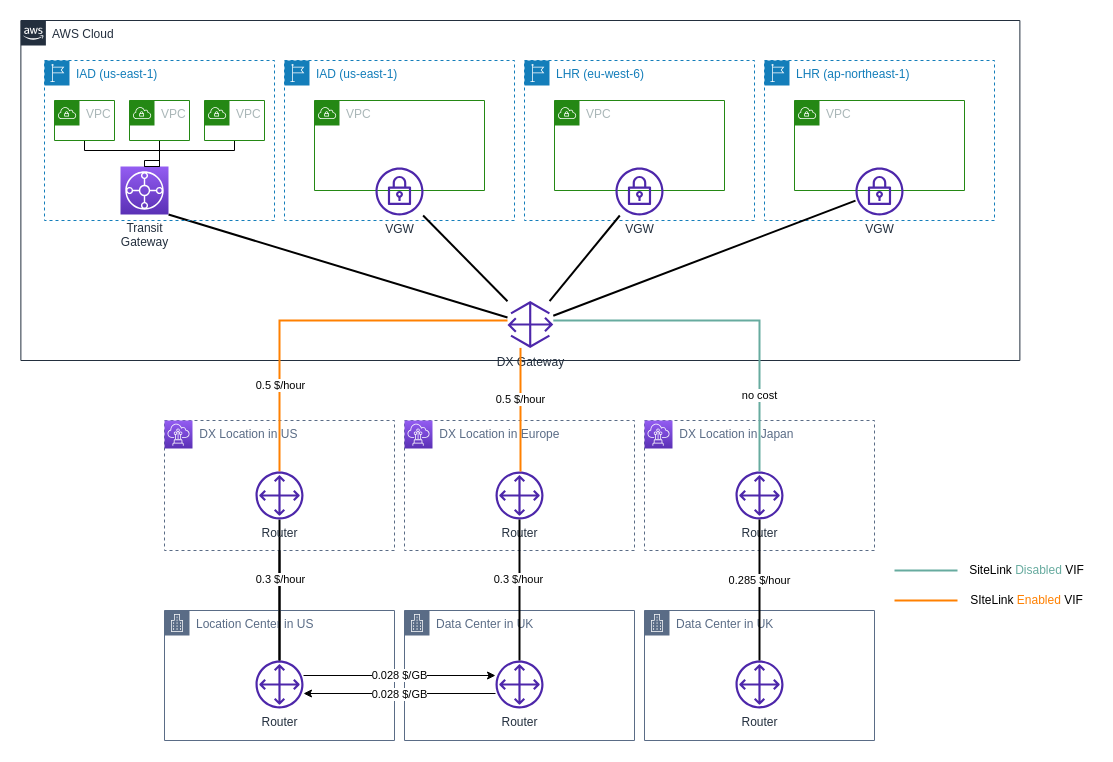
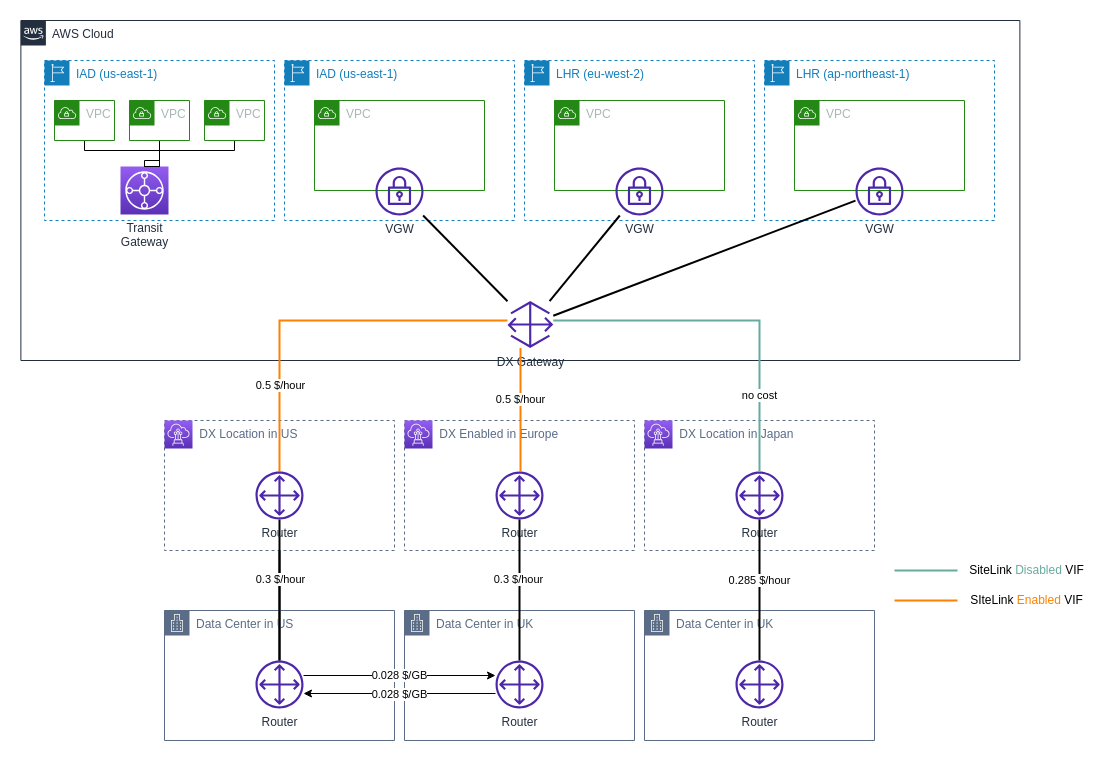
(605, 75) -> (605, 75)
(349, 270) -> none
(469, 434) -> (465, 434)
(259, 625) -> (247, 625)
